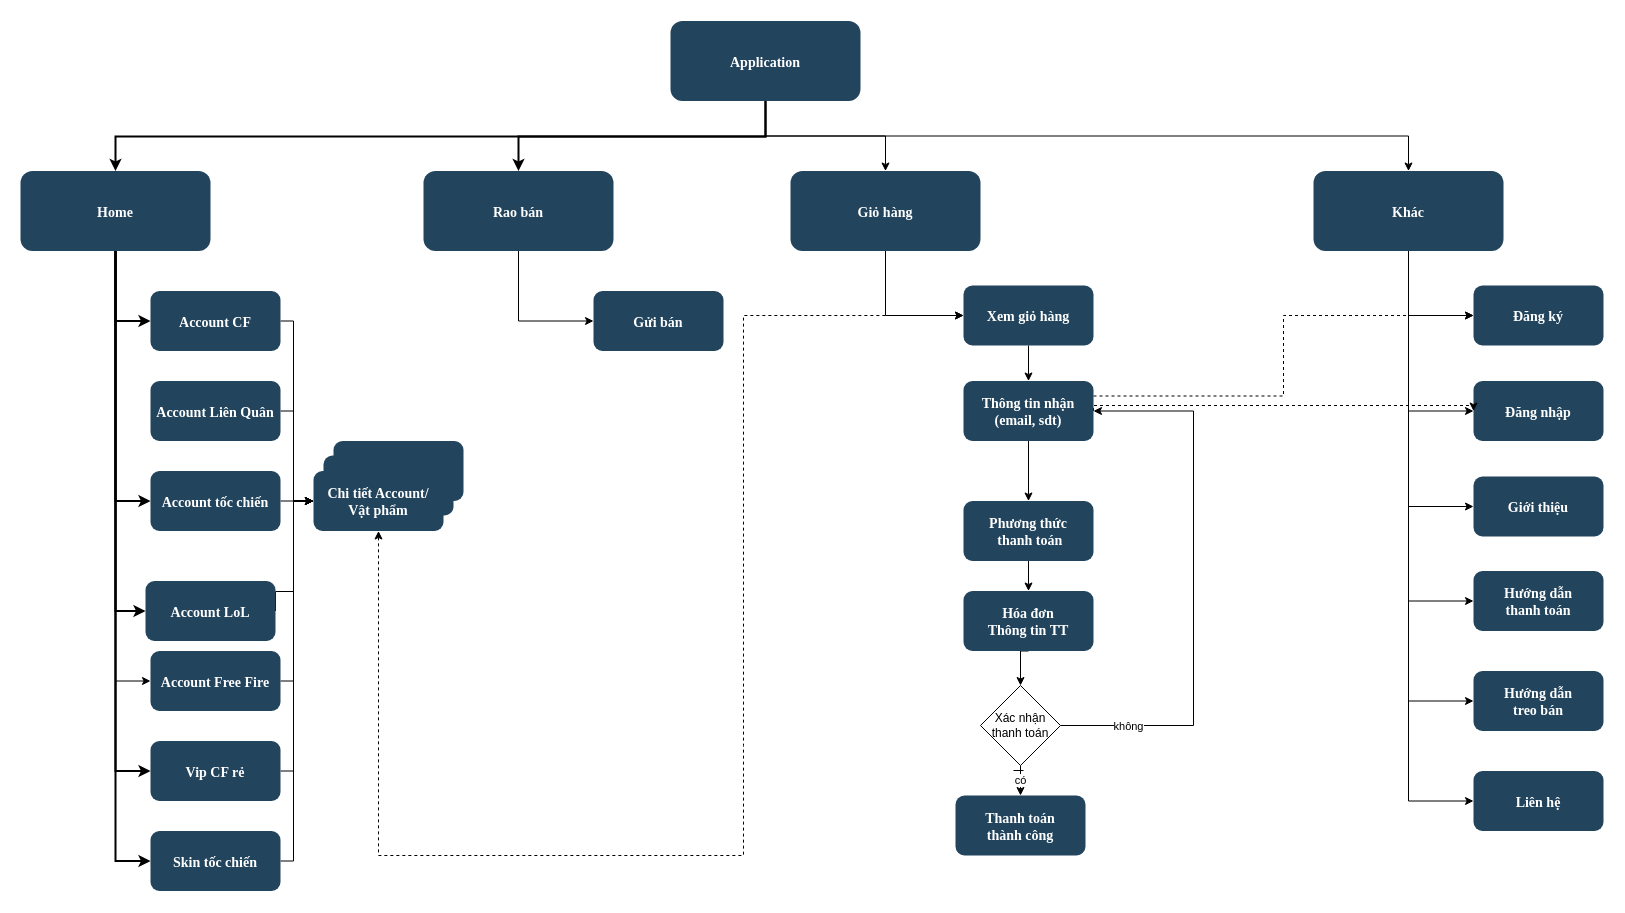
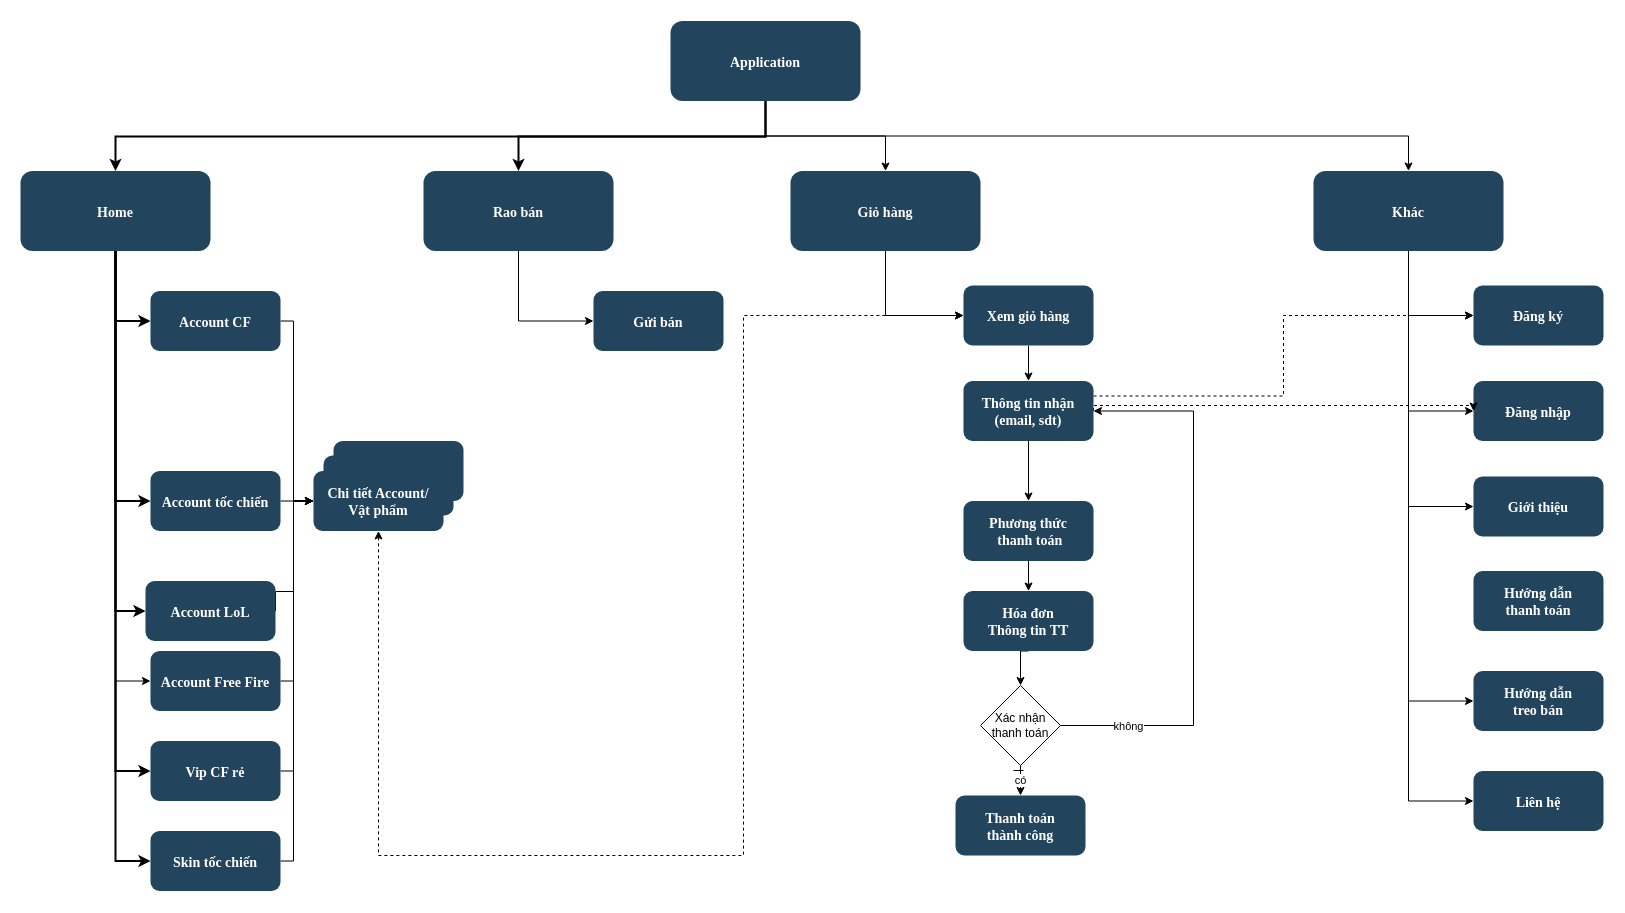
(216, 411) -> none
(286, 411) -> none
(1438, 601) -> none
